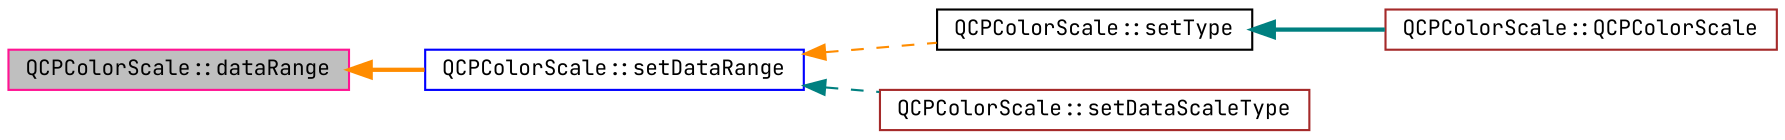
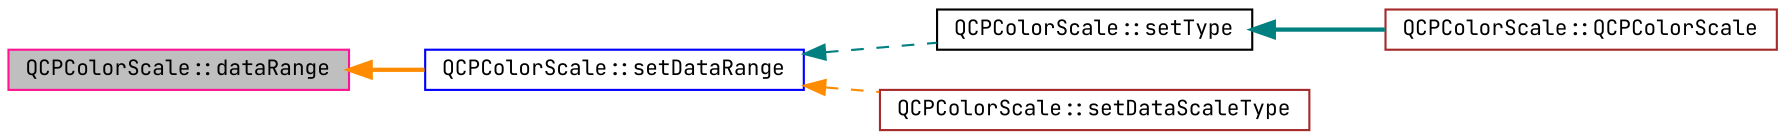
(881, 47) -> (881, 47)
(852, 90) -> (852, 90)
